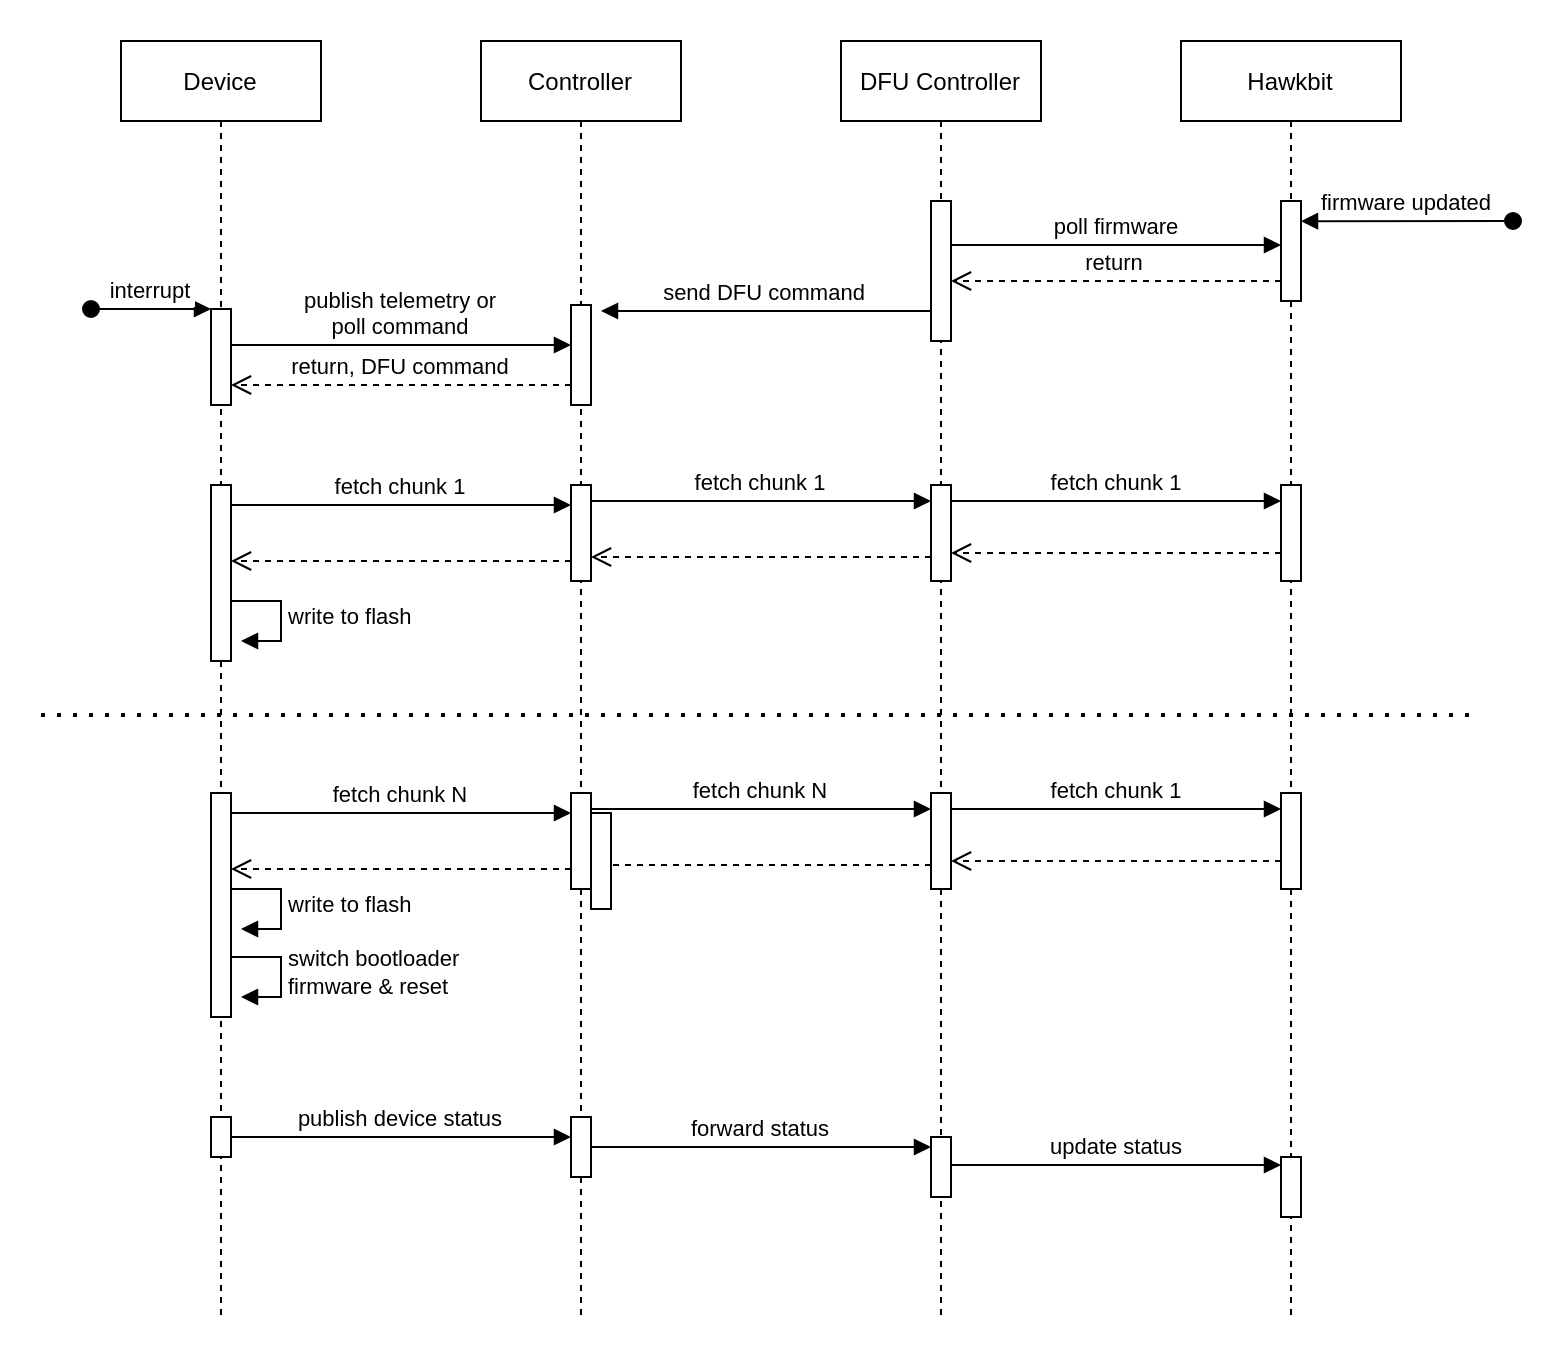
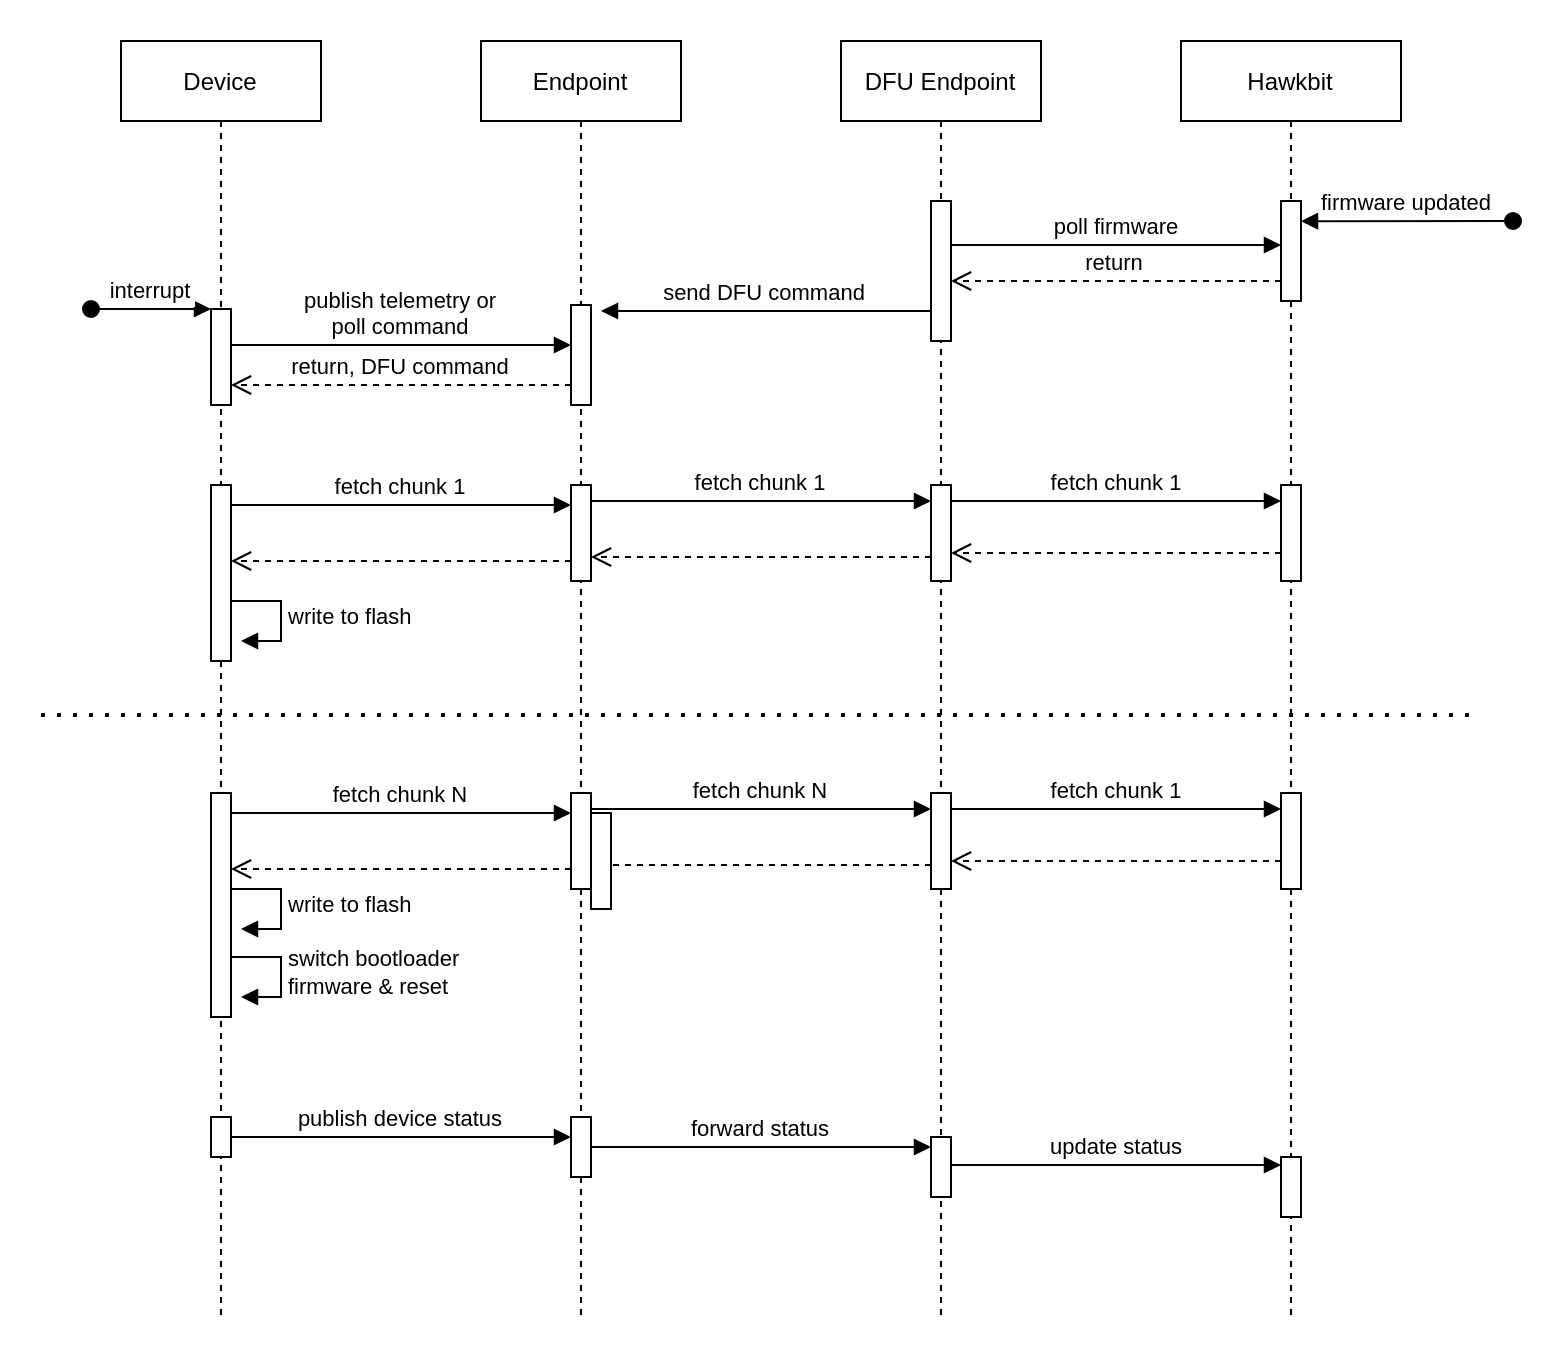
(580, 82) -> (580, 82)
(940, 82) -> (940, 82)
